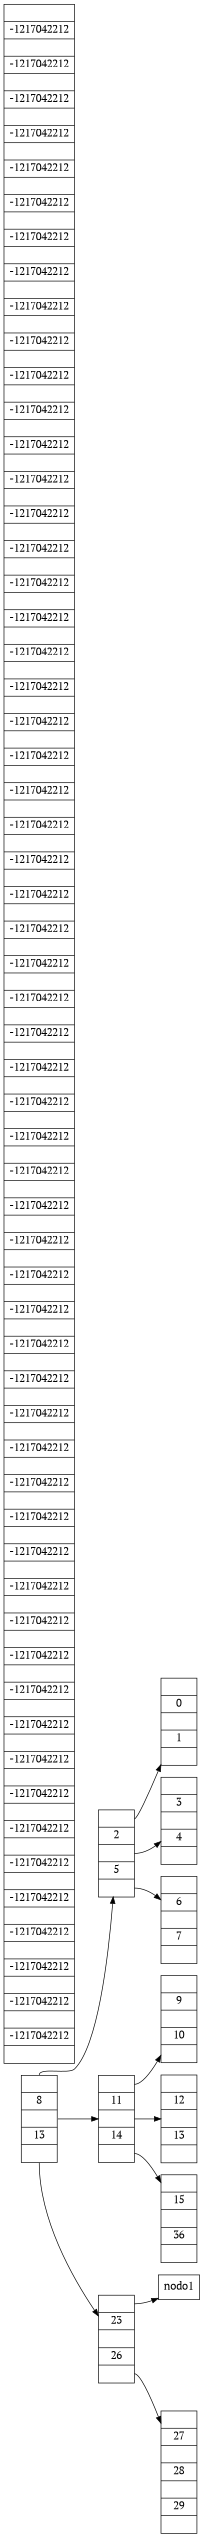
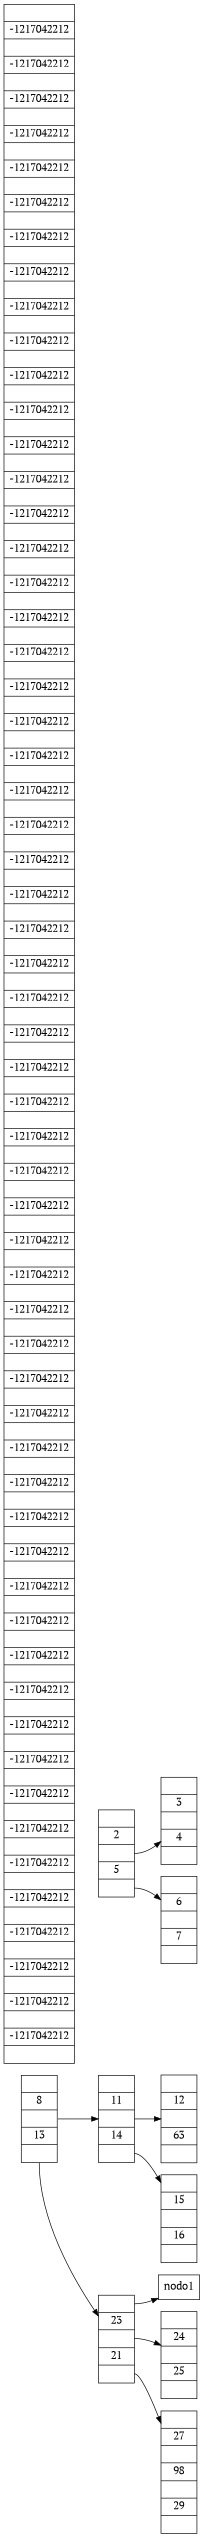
(179, 1722) -> none
(99, 2007) -> none
(179, 2019) -> none
(179, 2136) -> (179, 2136)
(179, 2235) -> (179, 2235)
none -> (179, 2355)
(116, 2356) -> (116, 2356)
(179, 2471) -> (179, 2471)
